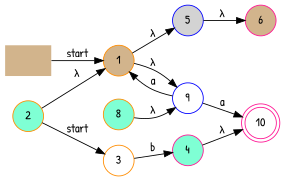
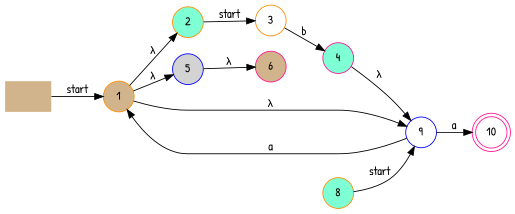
(70, 91) -> (150, 63)
(153, 111) -> (380, 172)
(218, 139) -> (380, 89)
